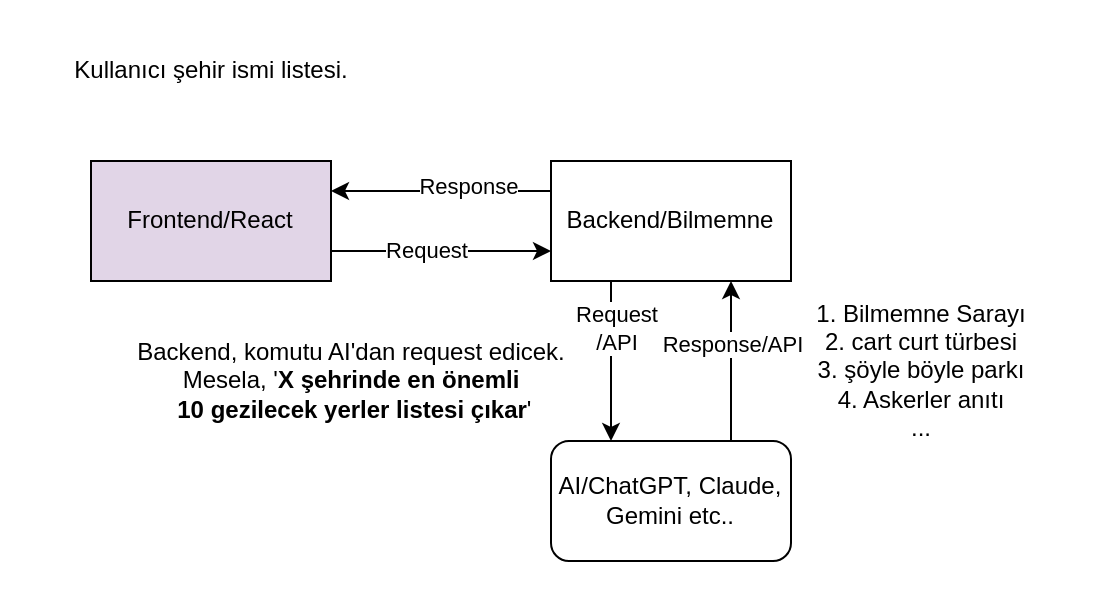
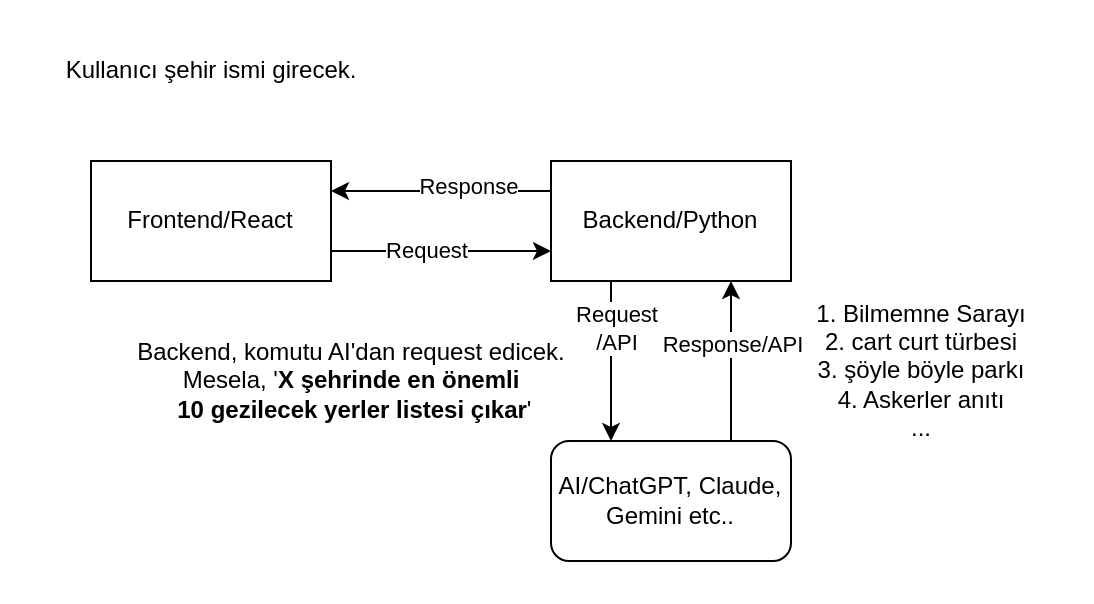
(212, 71) -> (212, 71)
(211, 221) -> (211, 221)
(671, 221) -> (671, 221)
